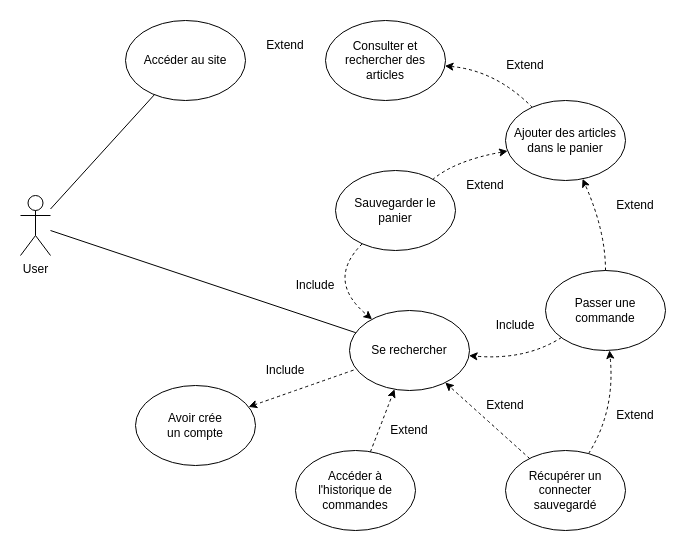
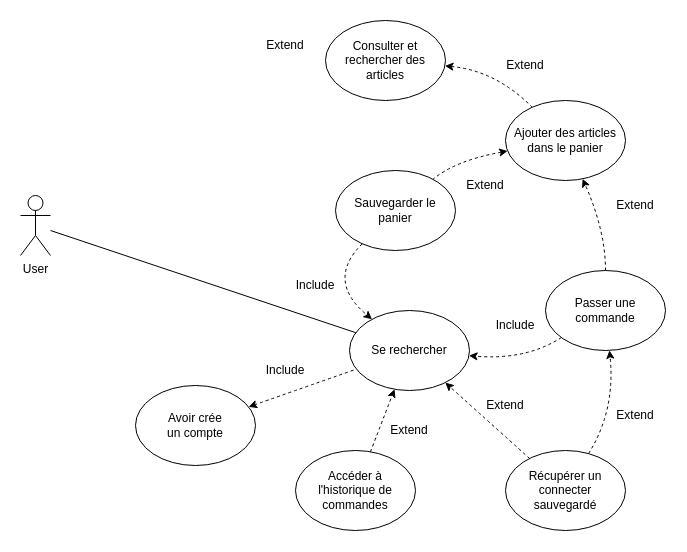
(186, 61) -> none
(102, 152) -> none
